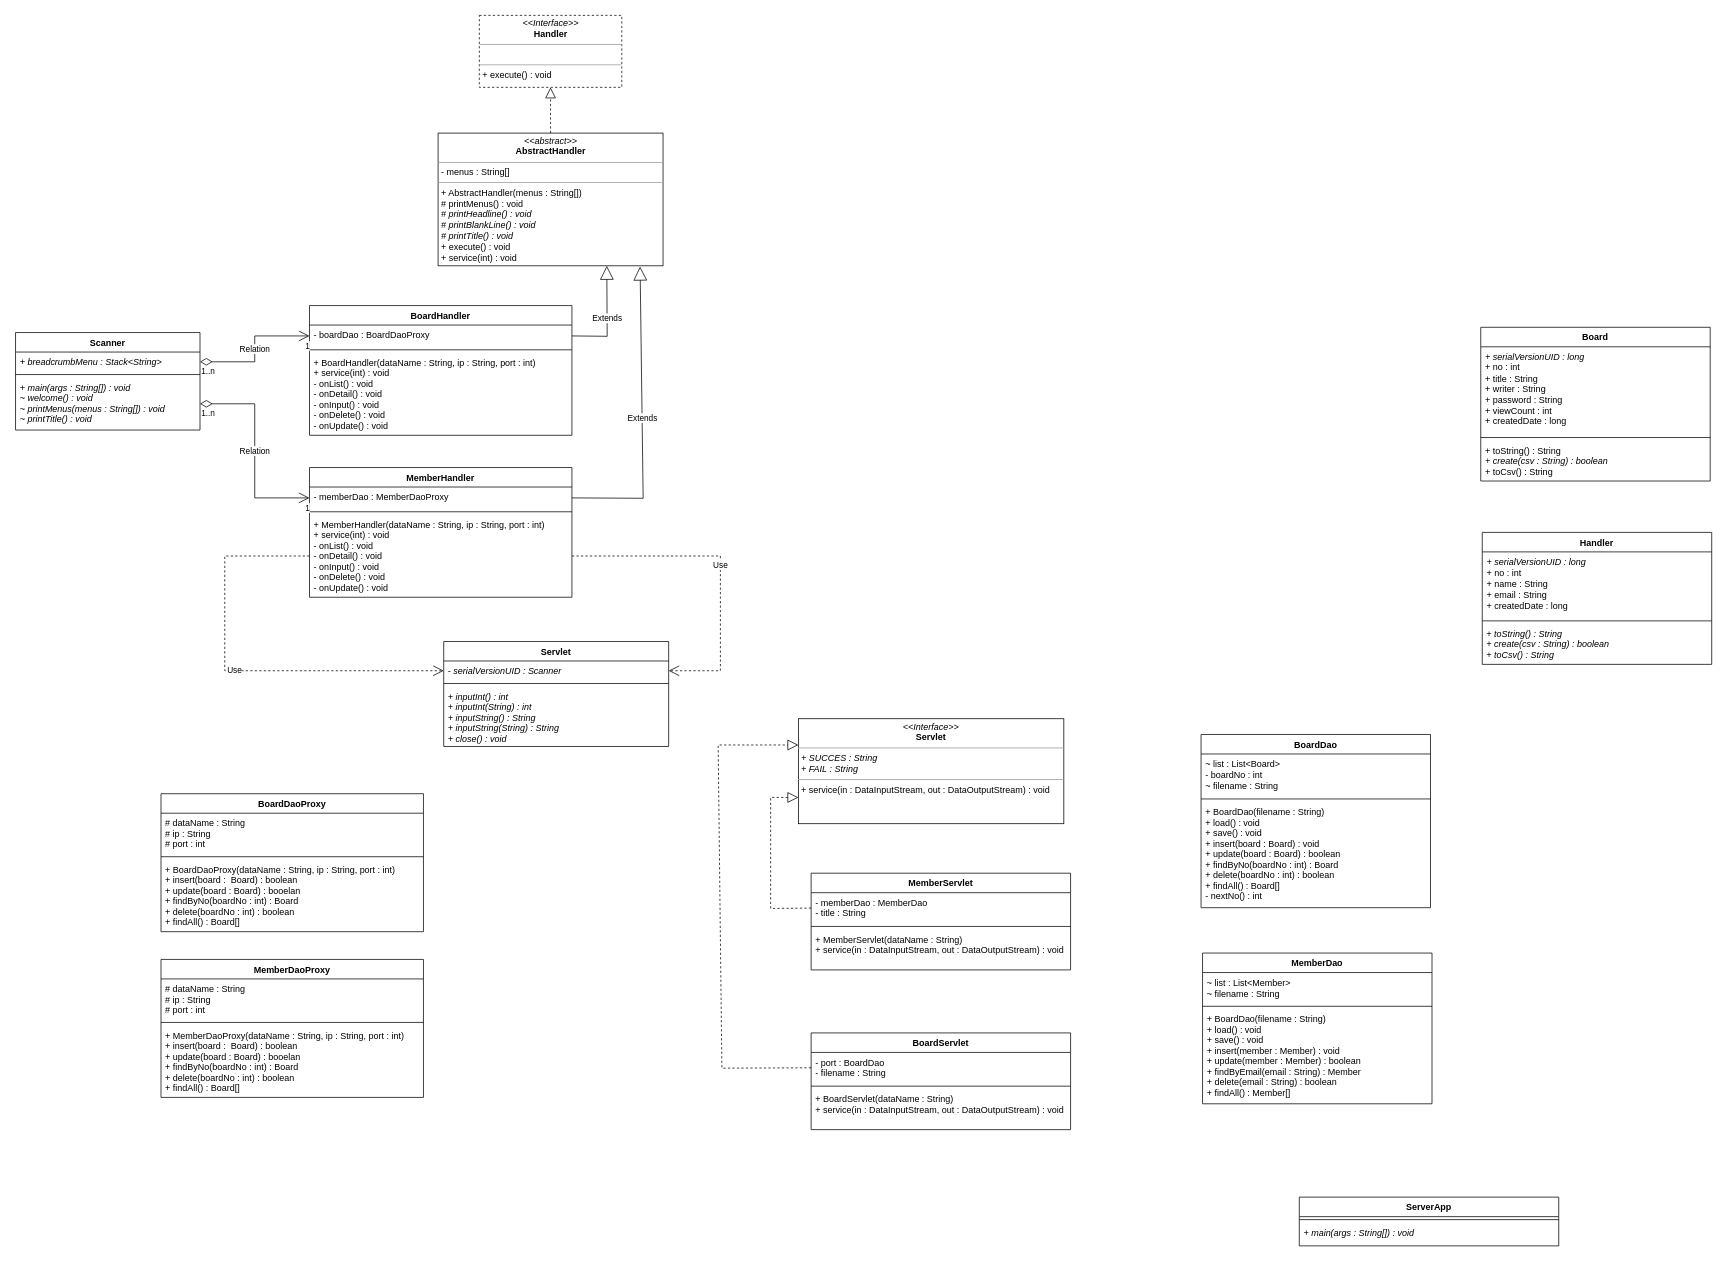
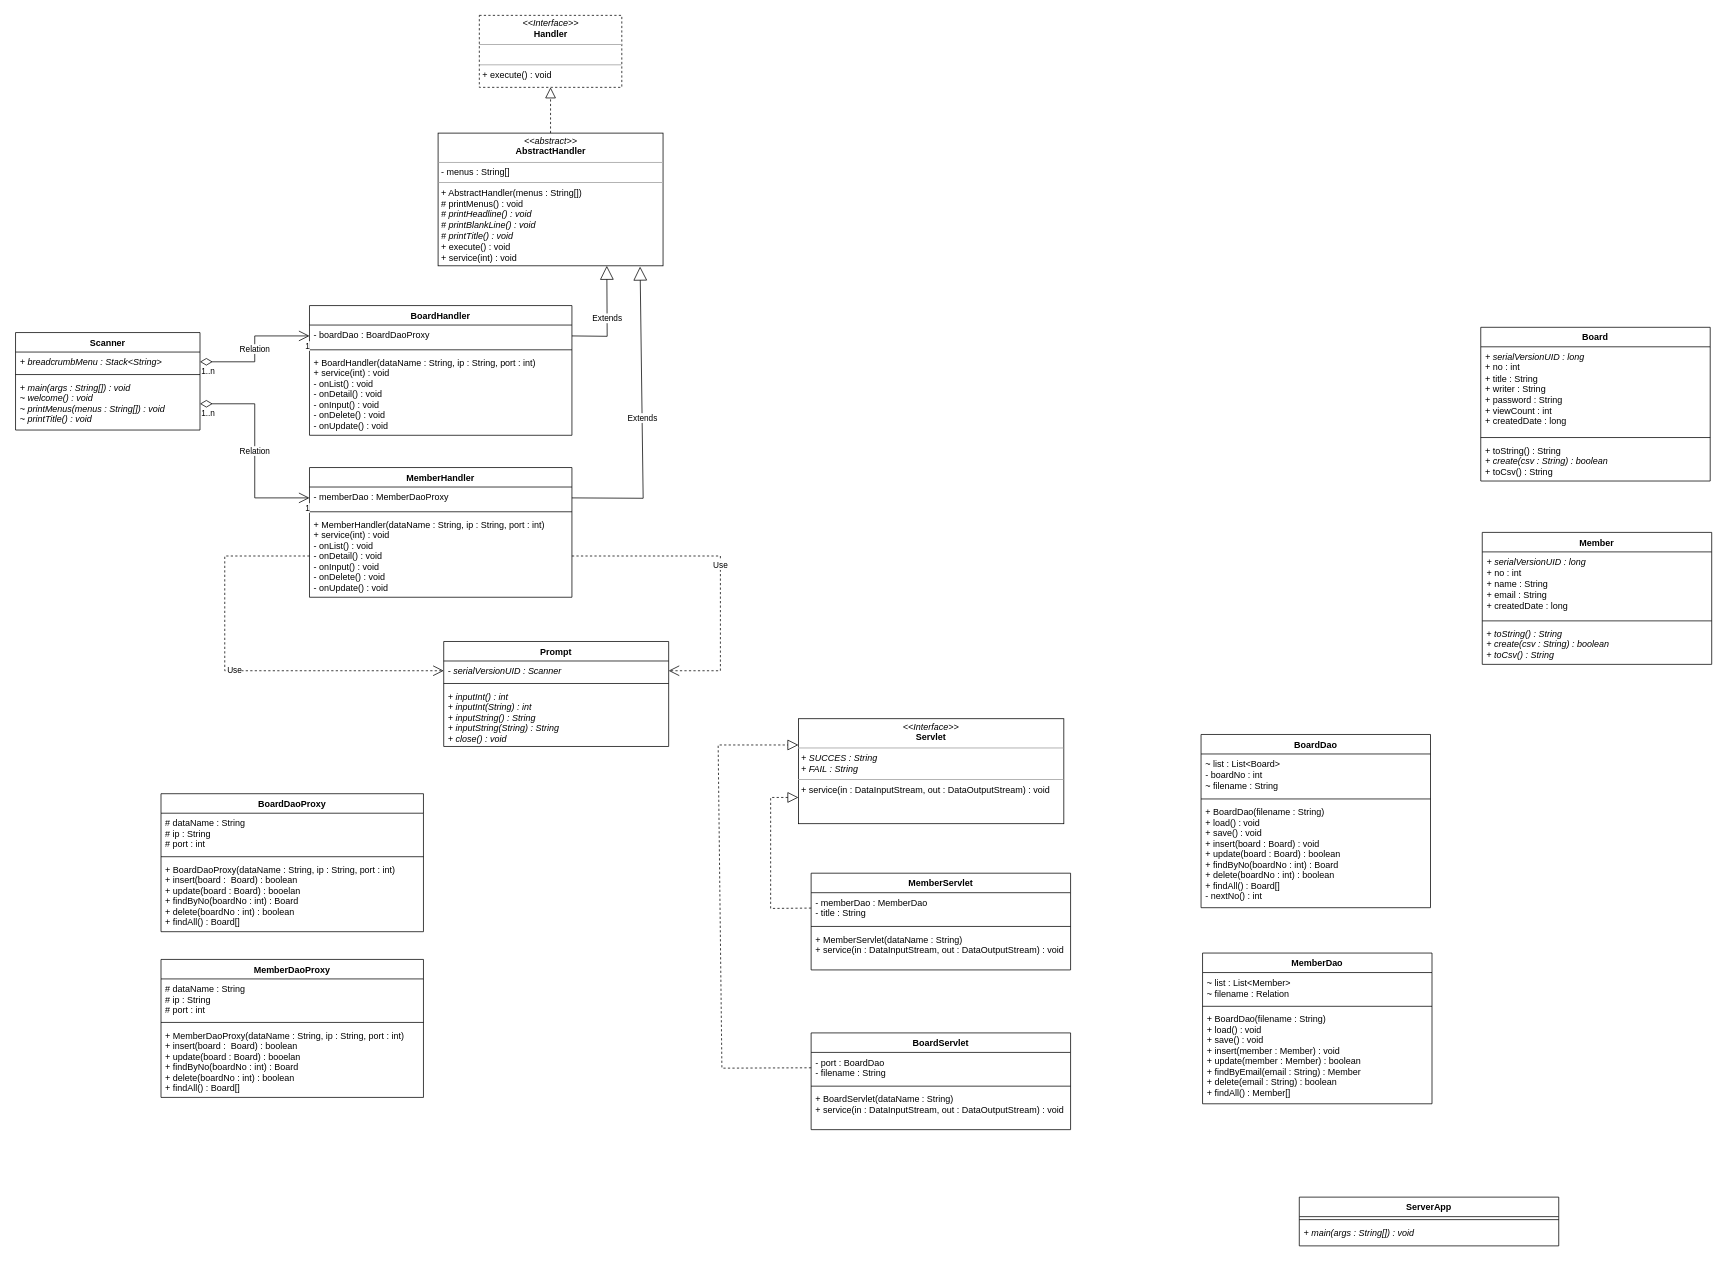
(1597, 543) -> (1597, 543)
(556, 652) -> (556, 652)
(1252, 989) -> (1252, 989)
